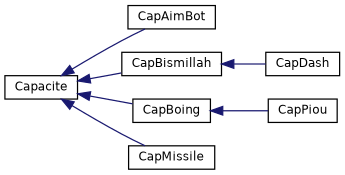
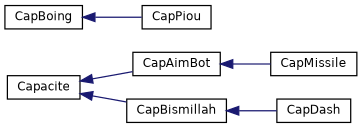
(111, 100) -> none
(108, 127) -> (252, 64)
